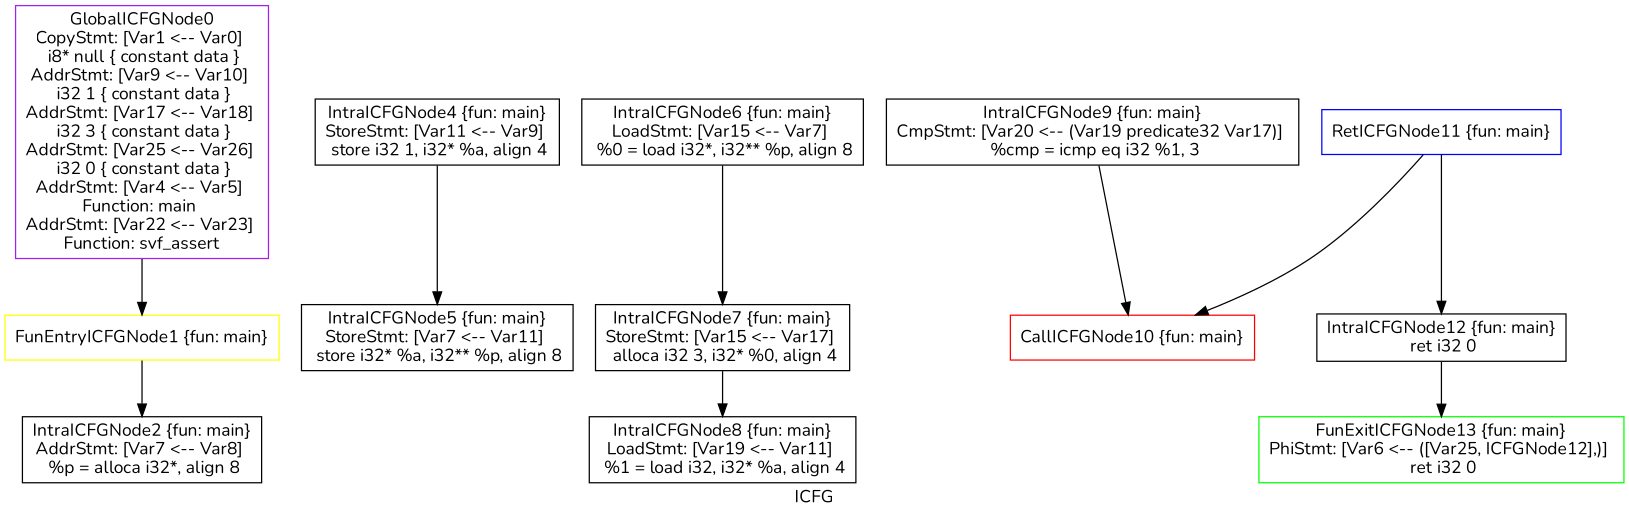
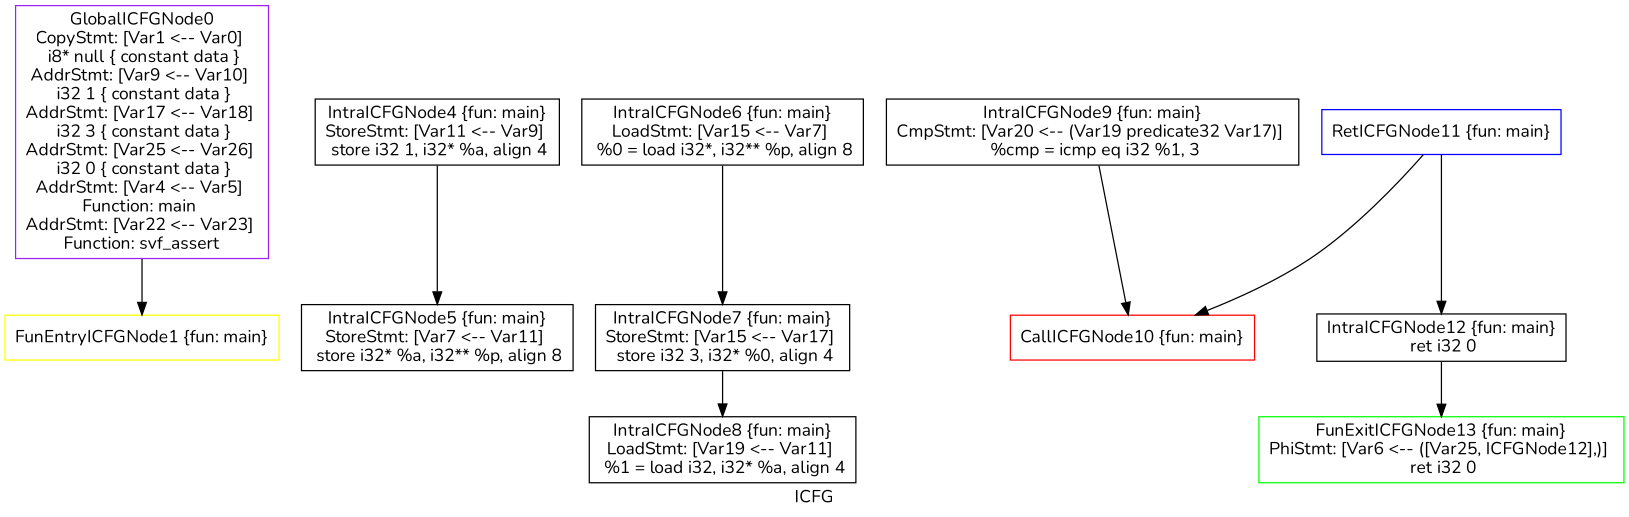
(723, 356) -> (723, 356)
(142, 450) -> none
